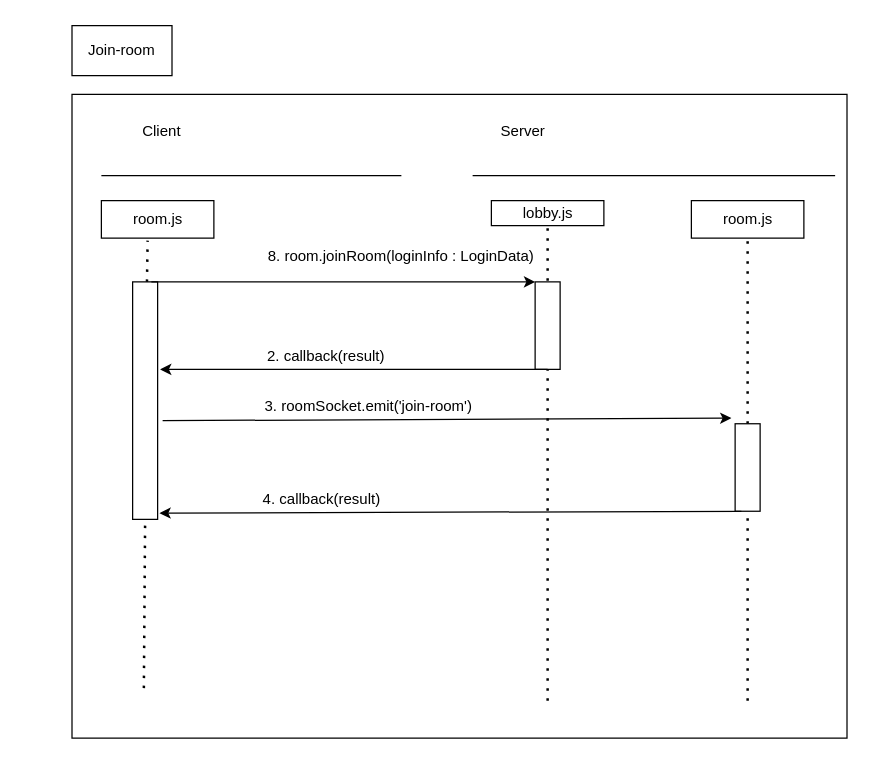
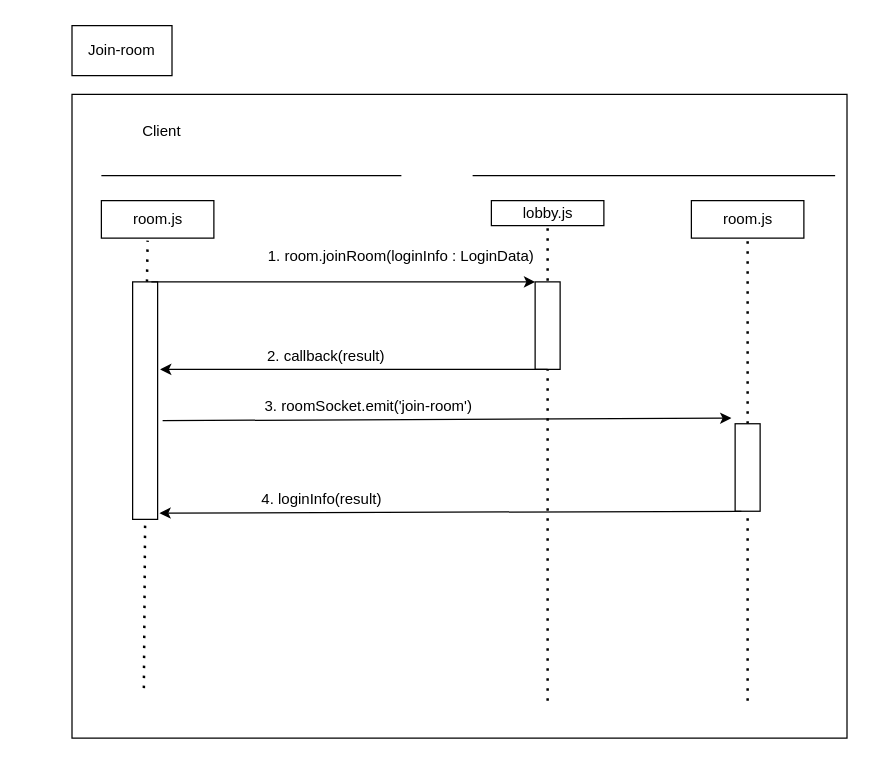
(523, 132) -> none
(401, 257) -> (401, 257)
(322, 499) -> (322, 499)
